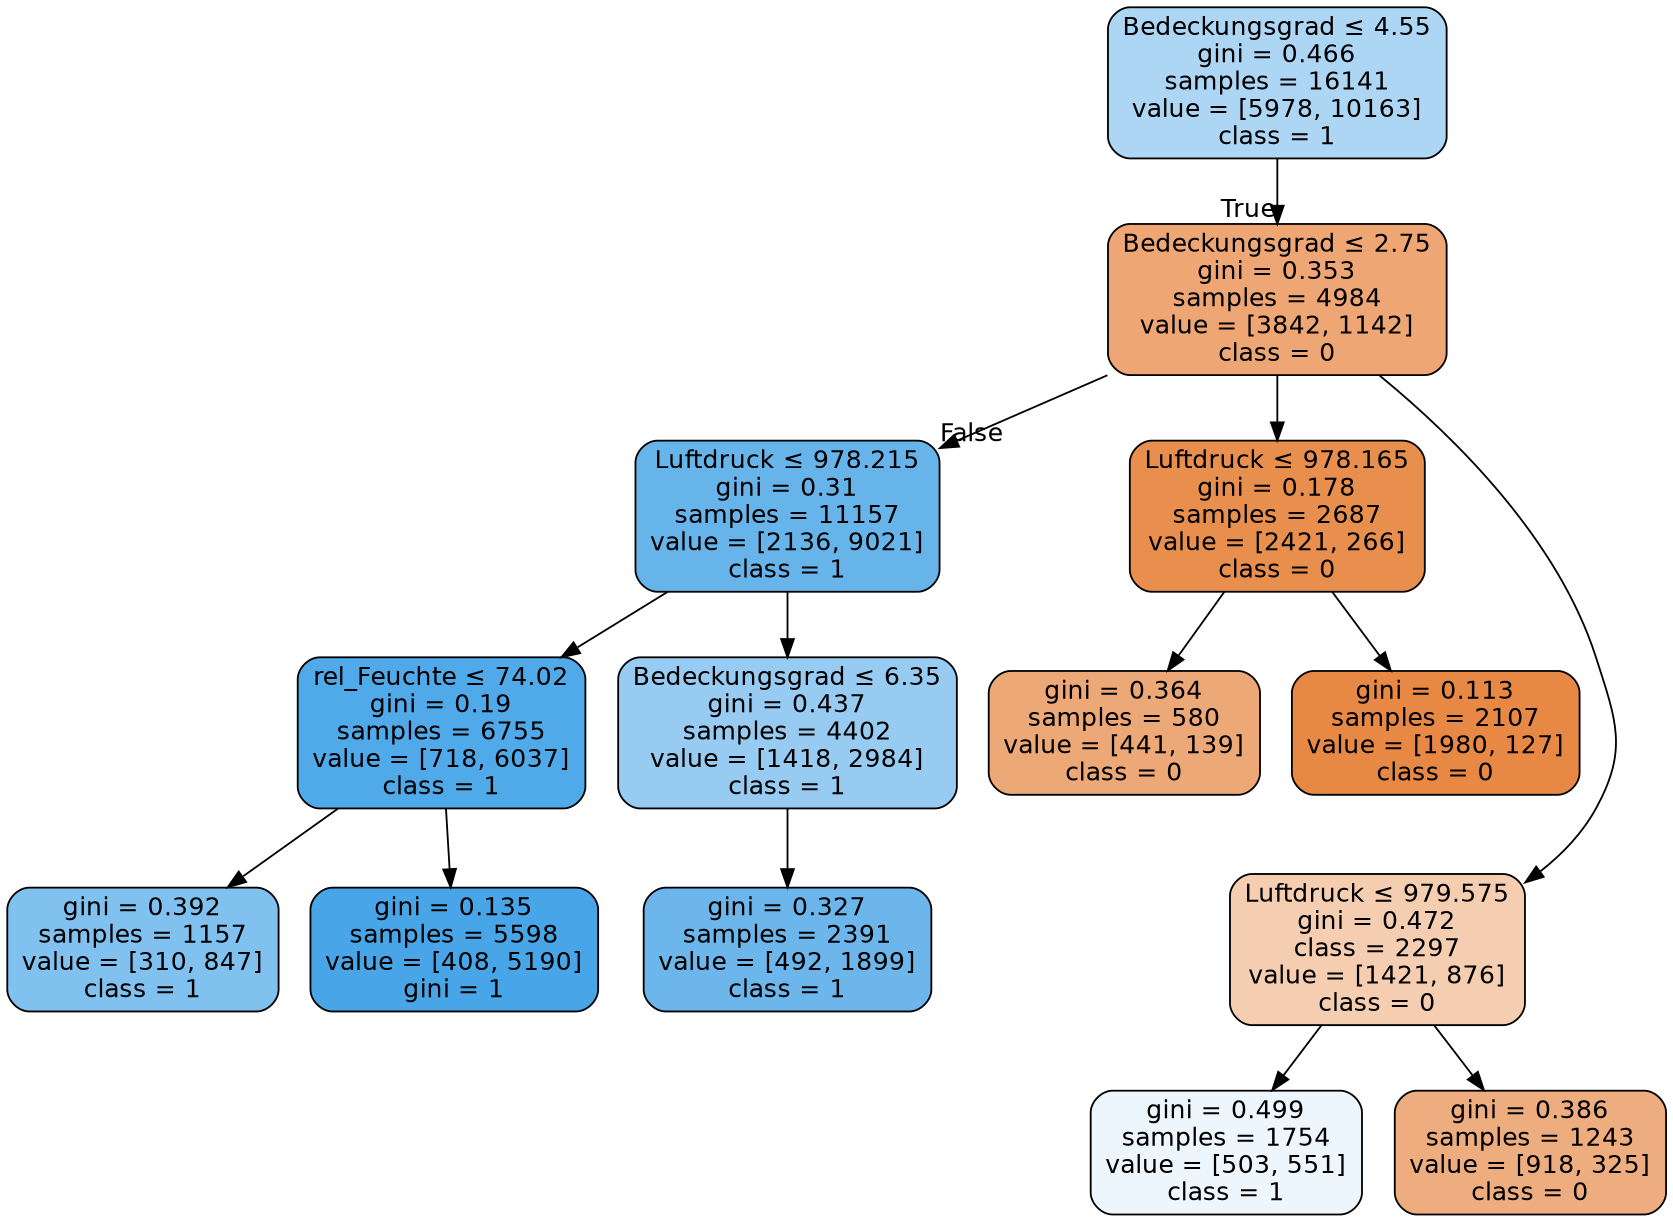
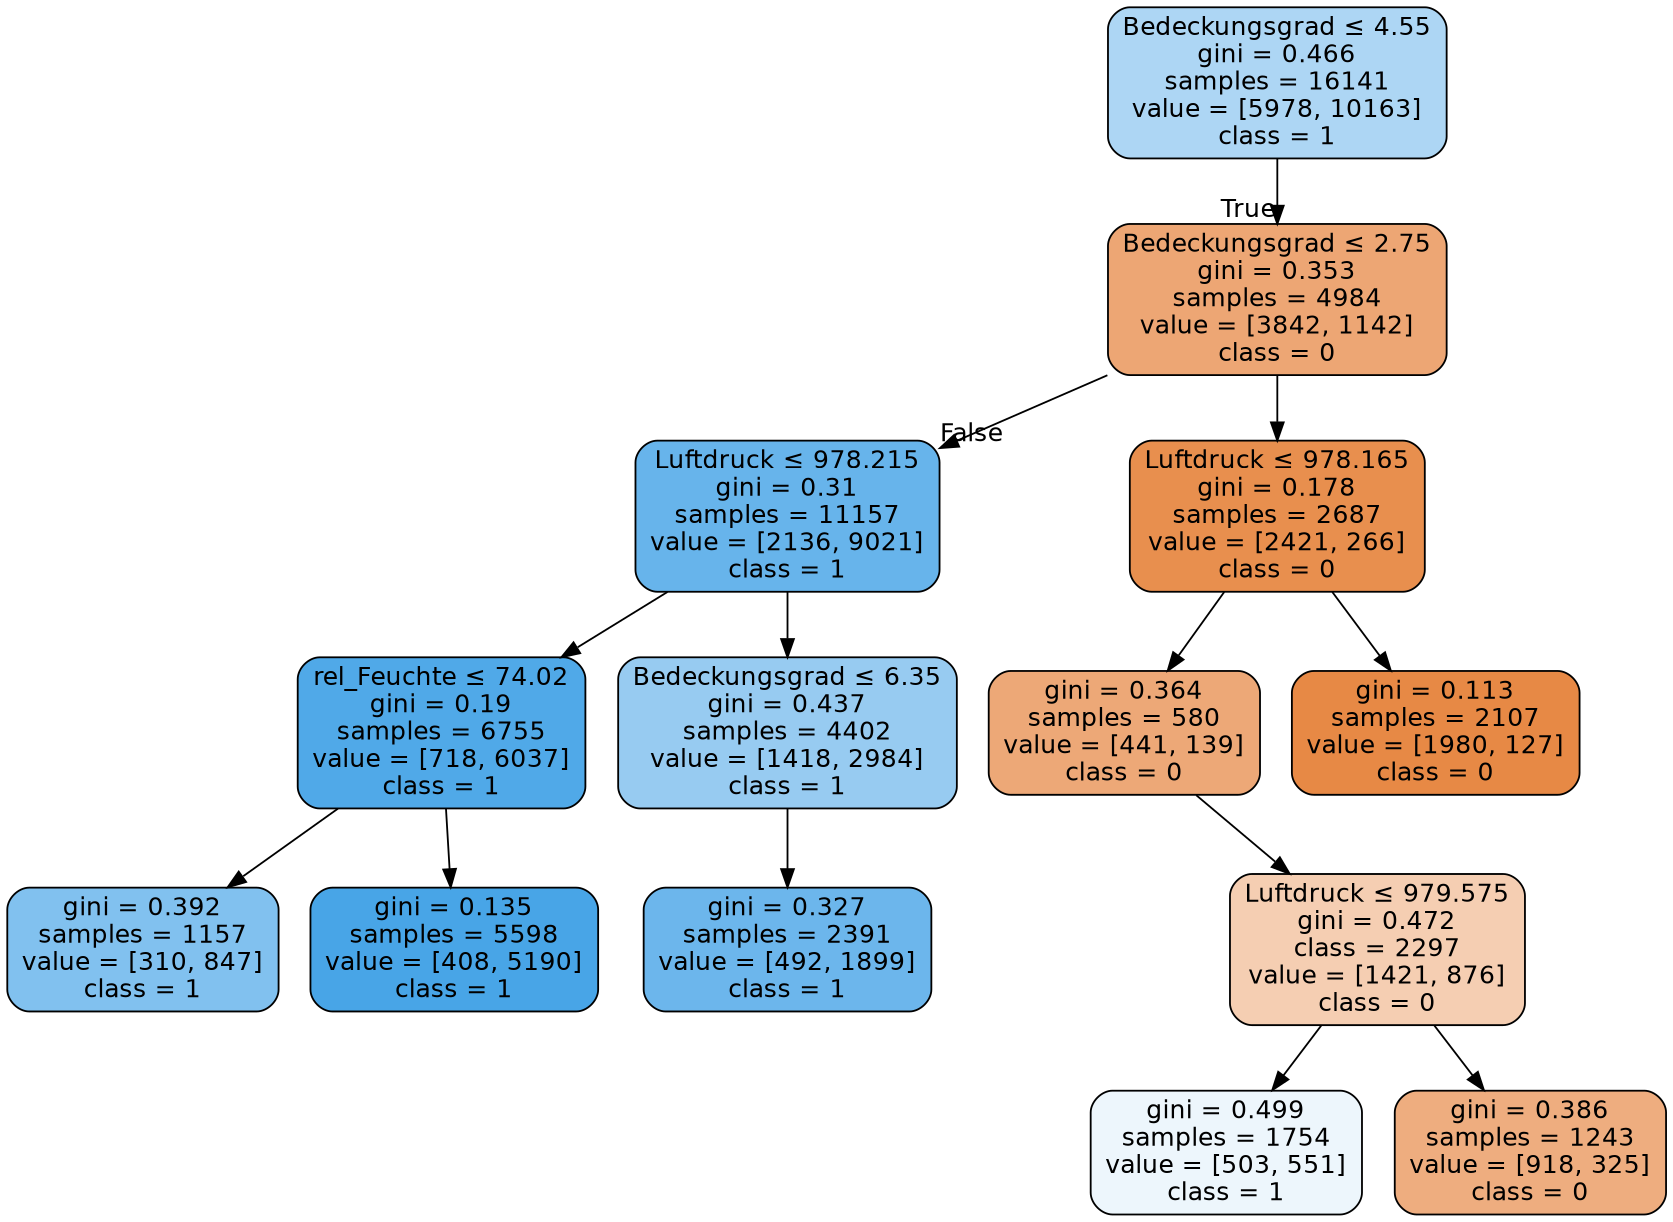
(1573, 603) -> (1236, 828)
(454, 990) -> (454, 990)
